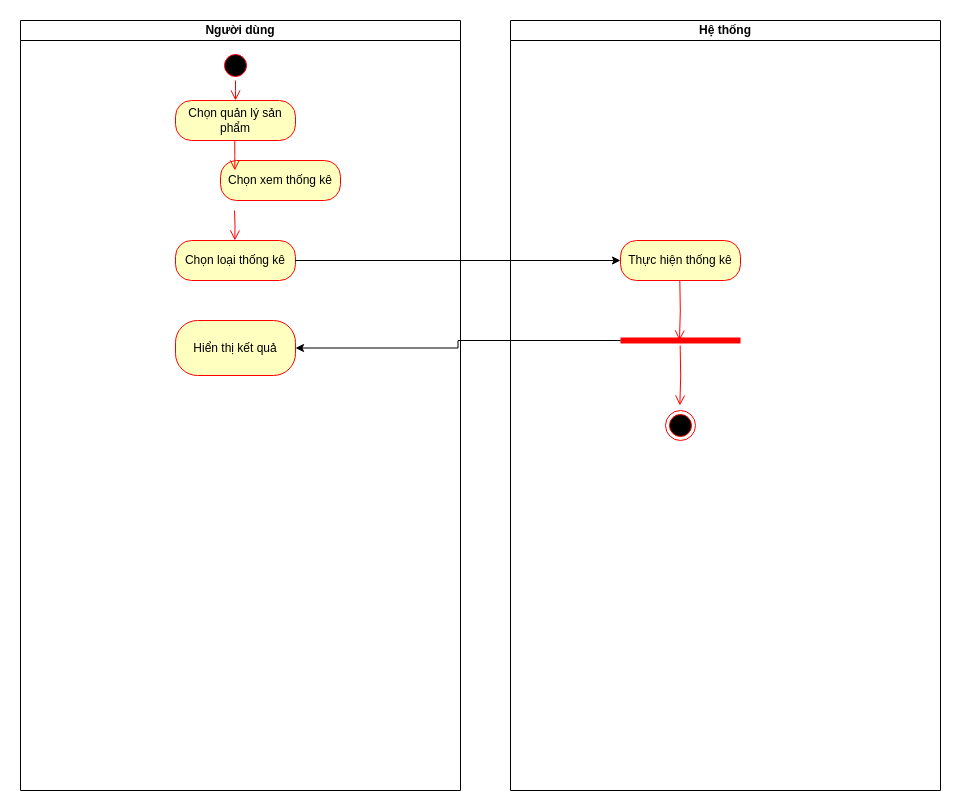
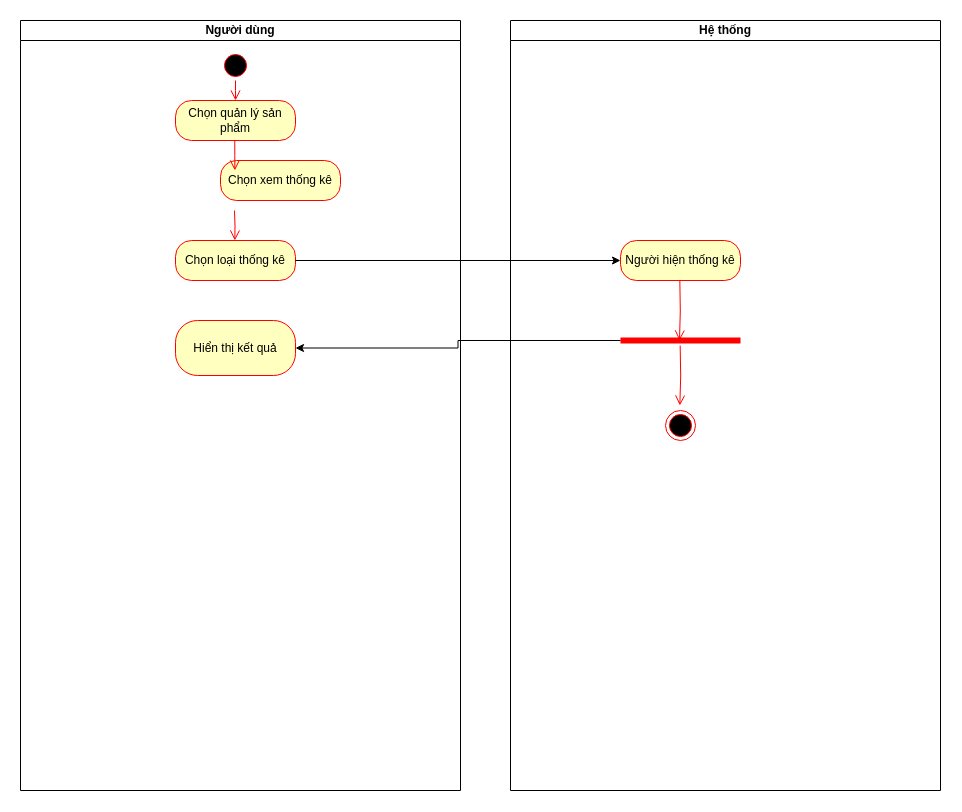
(681, 261) -> (681, 261)
